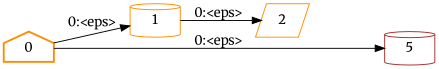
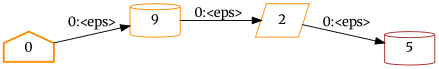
(155, 20) -> (155, 20)
(215, 48) -> (339, 33)
